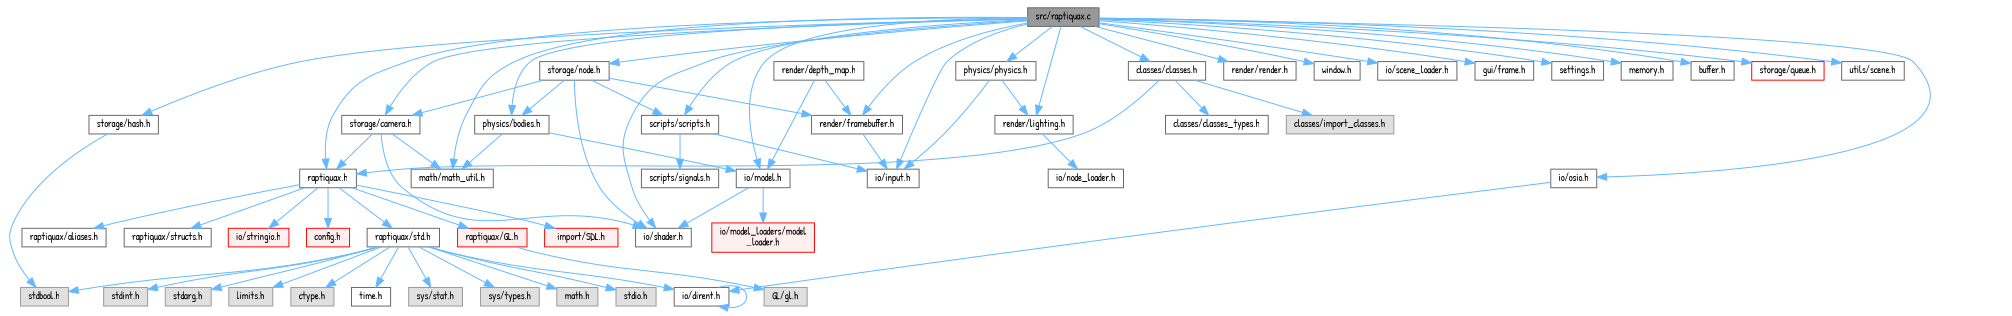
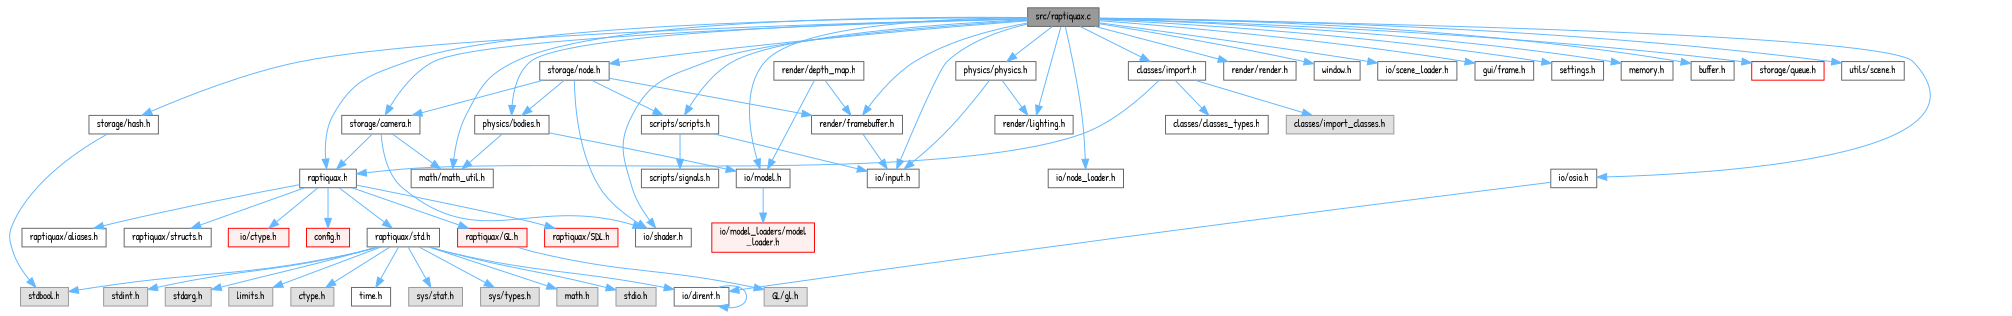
(1167, 71) -> (1167, 71)
(1056, 148) -> (1078, 92)
(718, 206) -> none
(259, 238) -> (259, 238)
(581, 238) -> (581, 238)
